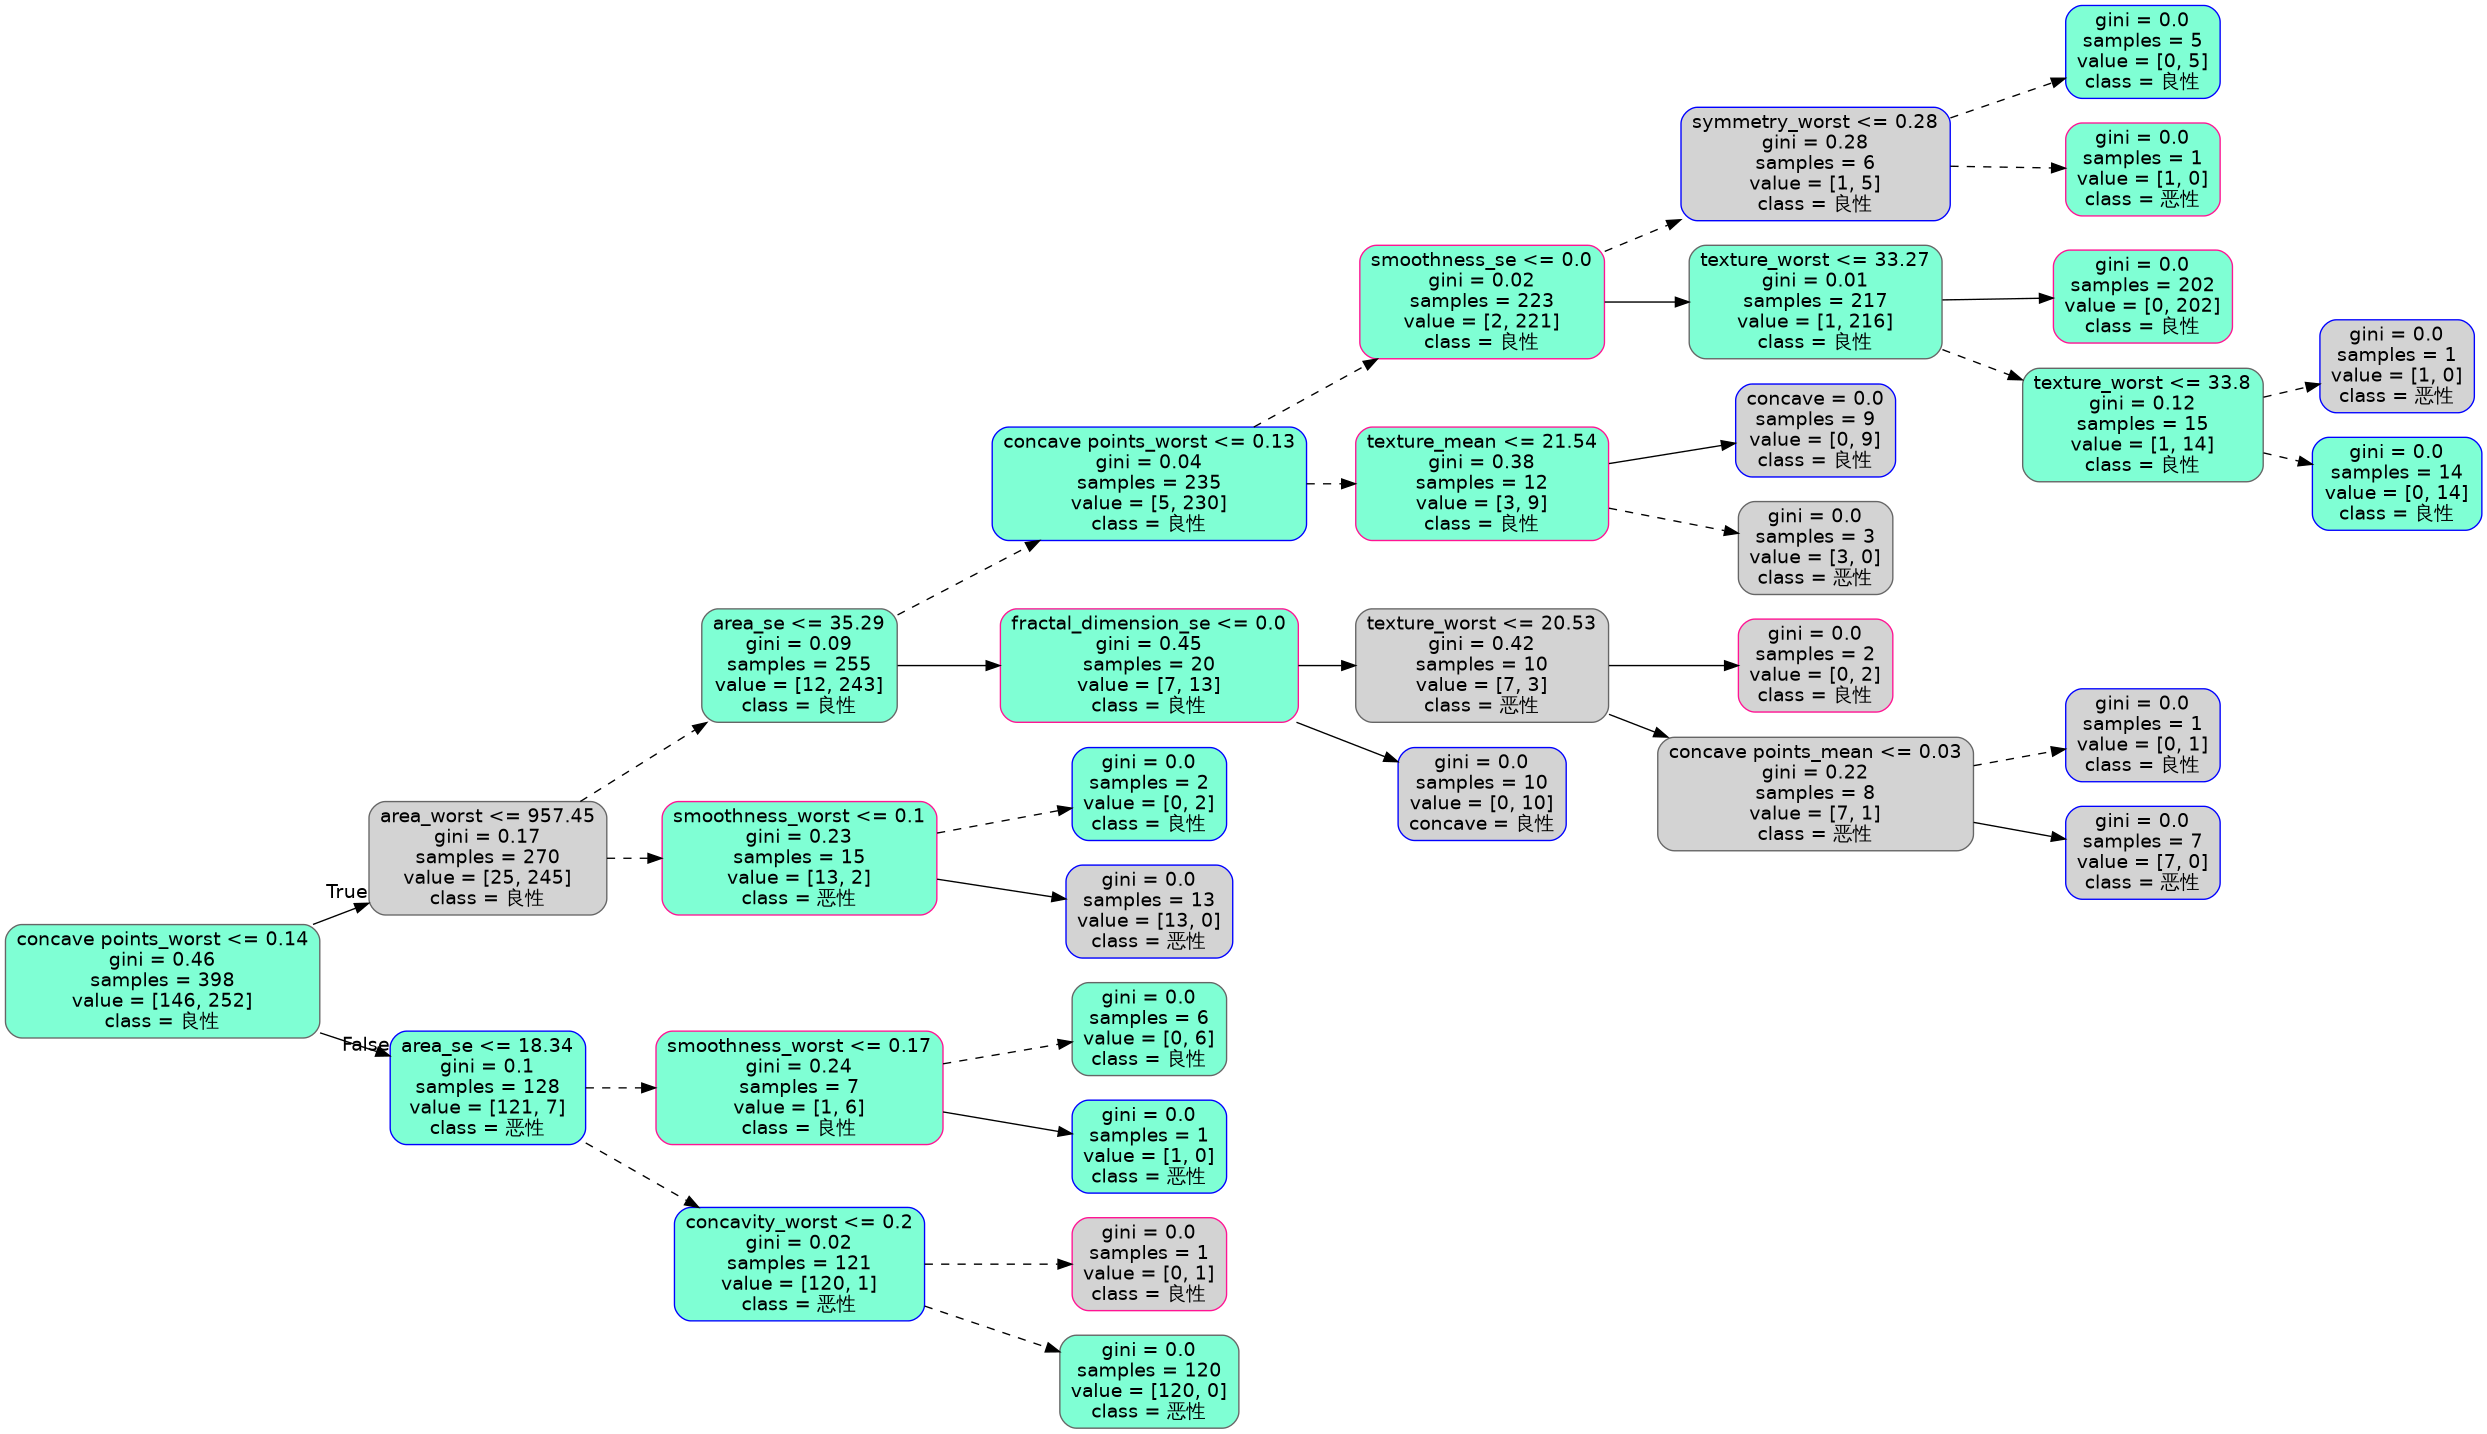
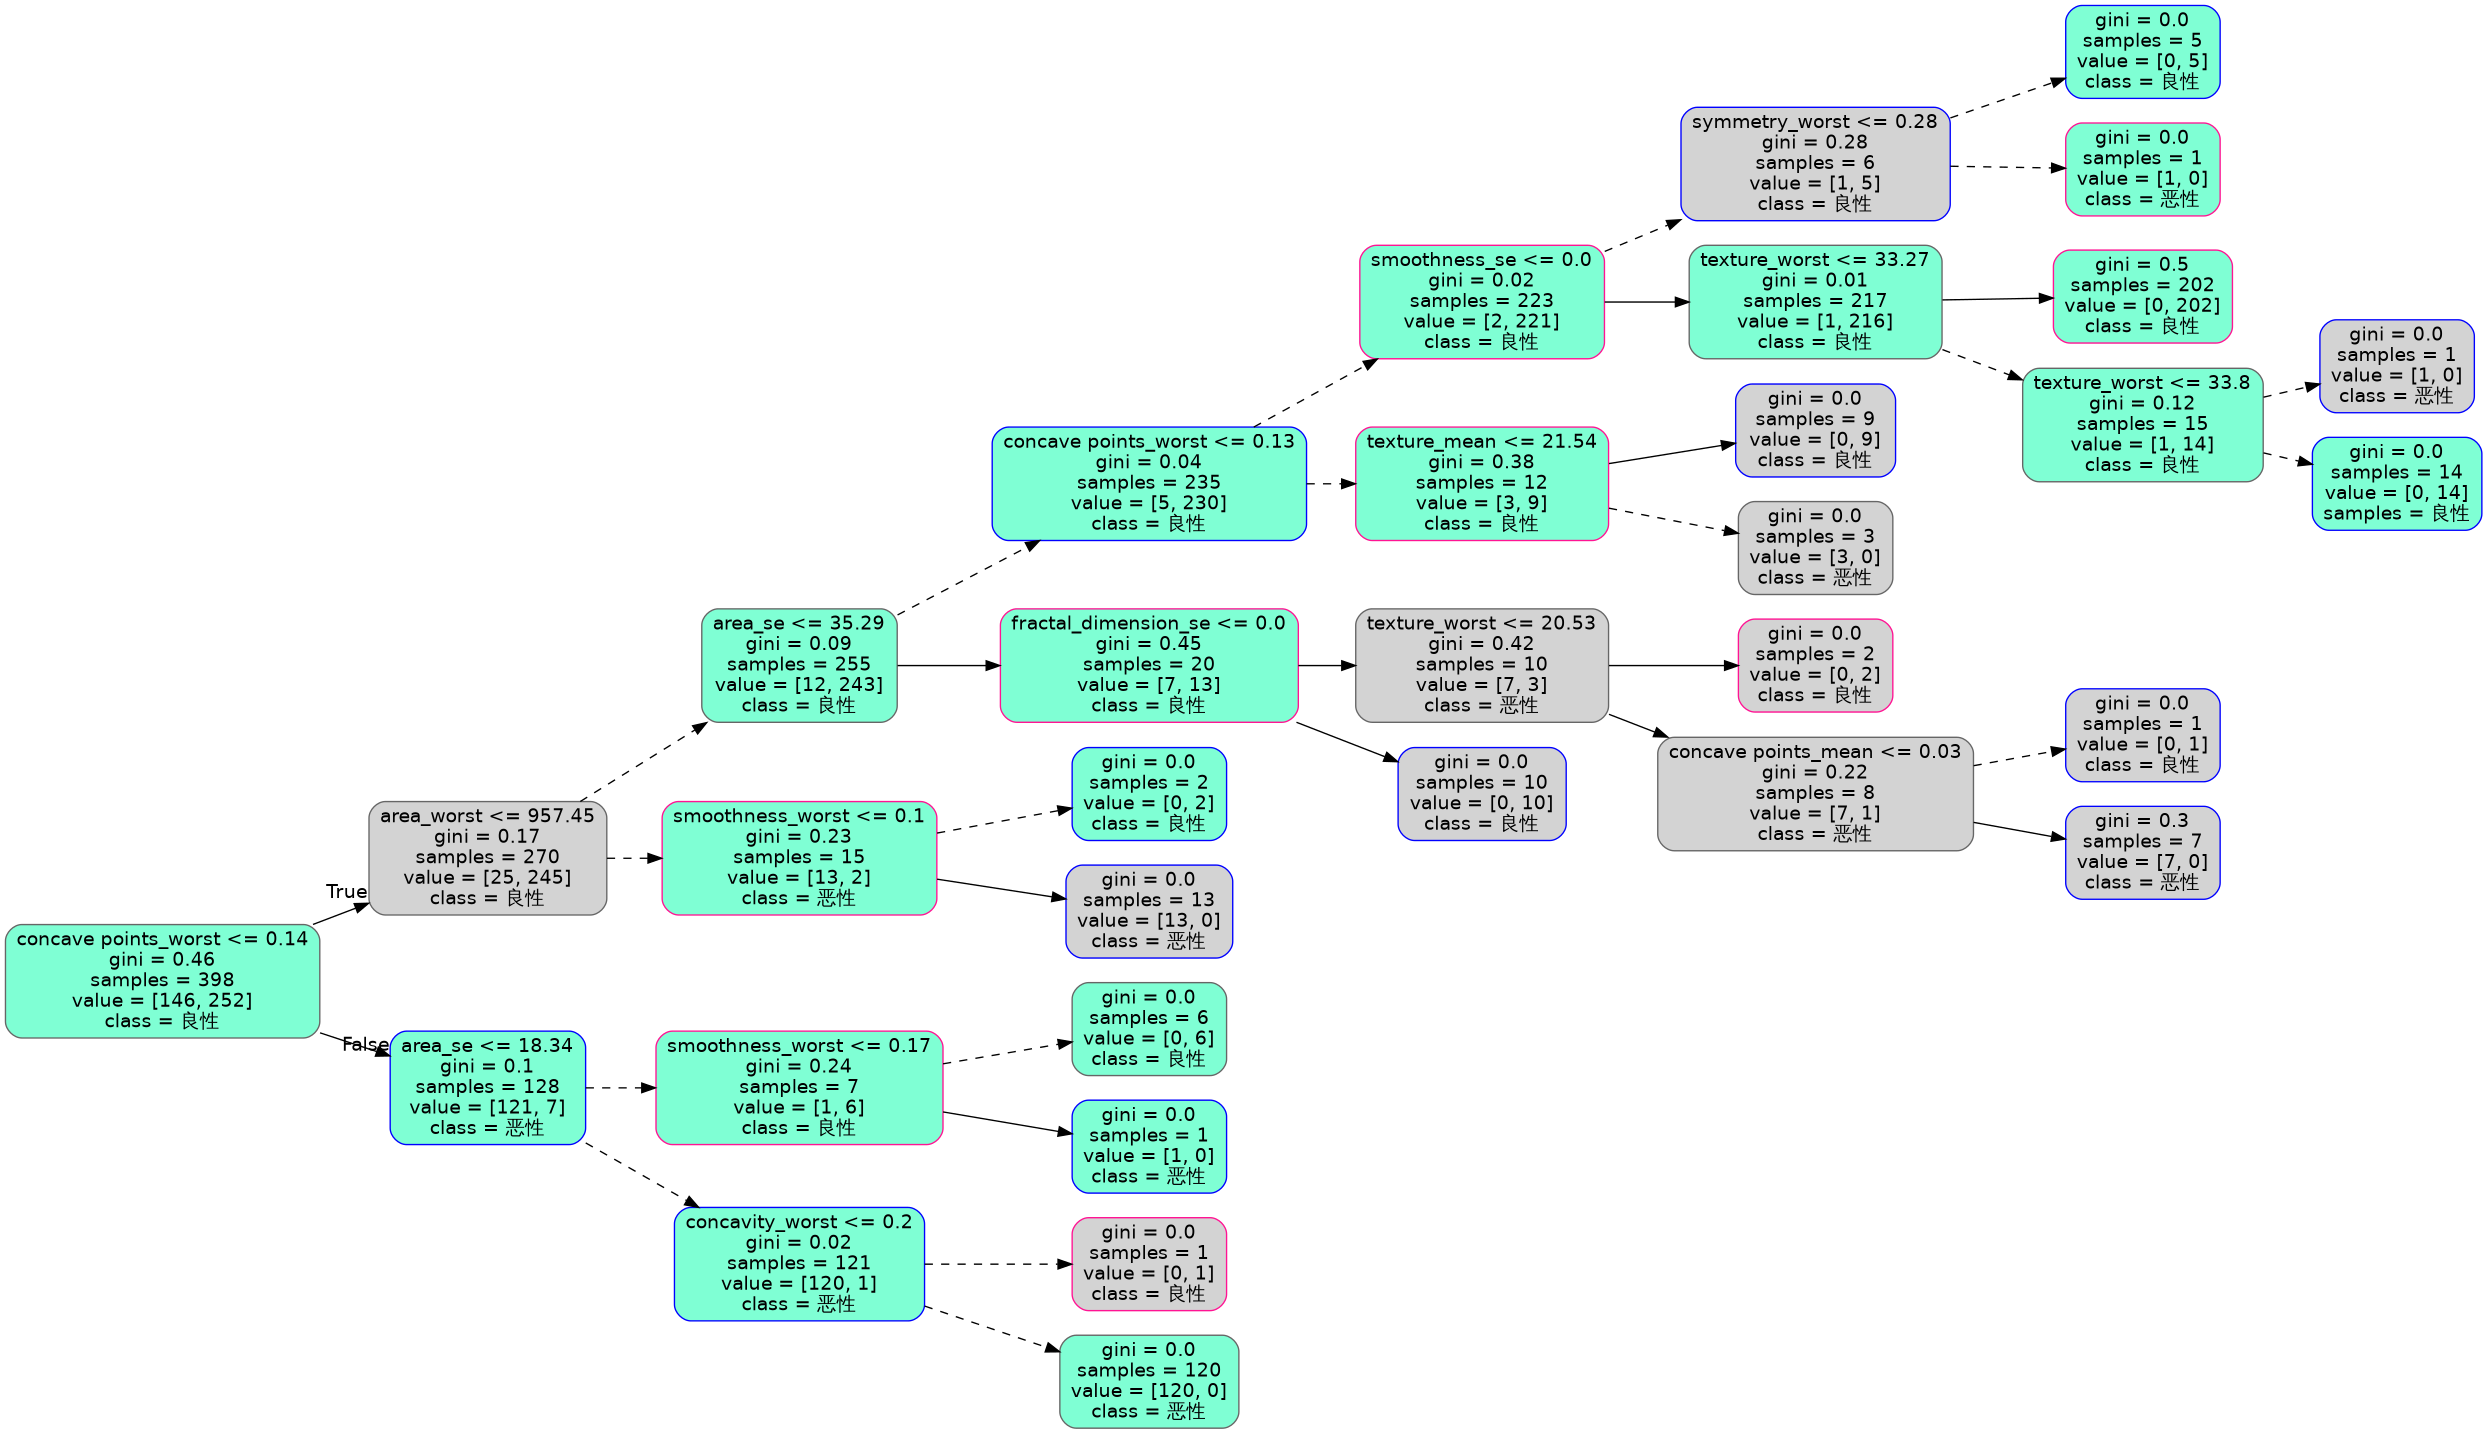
(2143, 297) -> (2143, 297)
(1816, 430) -> (1816, 430)
(2397, 484) -> (2397, 484)
(1482, 794) -> (1482, 794)
(2143, 853) -> (2143, 853)
